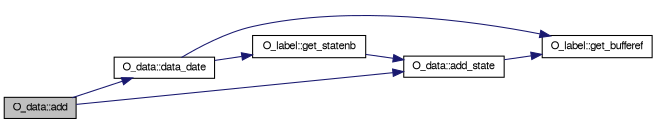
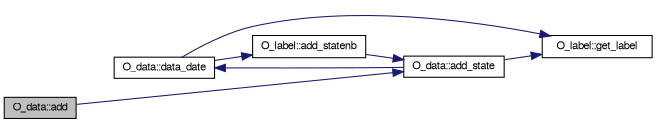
(309, 47) -> (309, 47)
(597, 47) -> (597, 47)
(97, 90) -> (315, 68)
